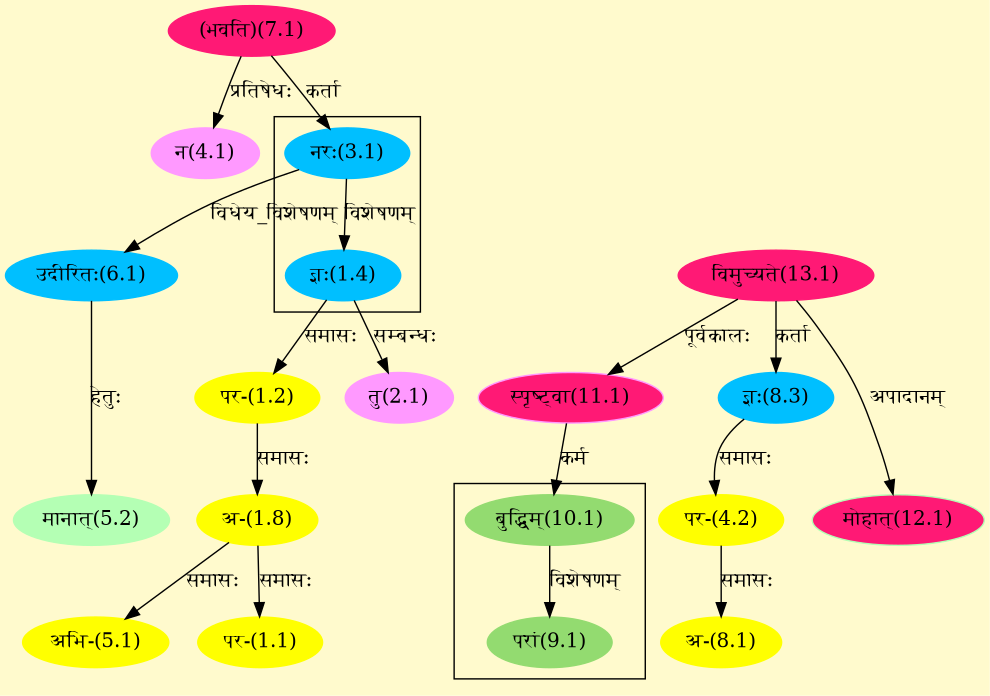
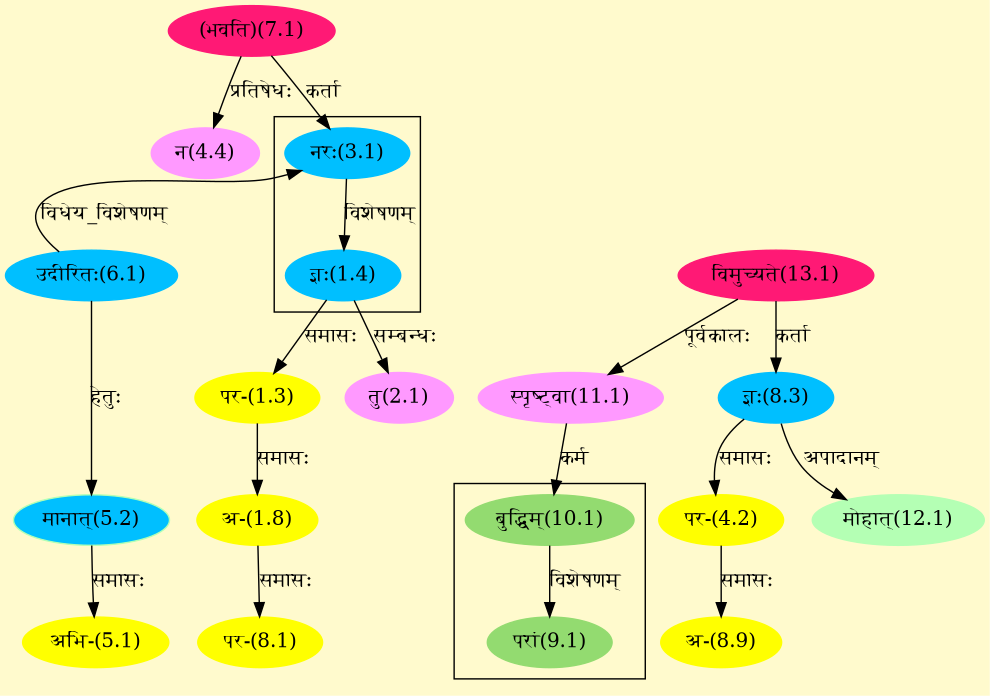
(205, 153) -> (205, 153)
(216, 202) -> (134, 181)
(855, 385) -> (800, 464)
(257, 398) -> (257, 398)
(571, 398) -> (571, 398)
(91, 520) -> (91, 520)
(898, 520) -> (898, 520)
(183, 577) -> (92, 574)
(260, 642) -> (260, 642)
(721, 642) -> (721, 642)
